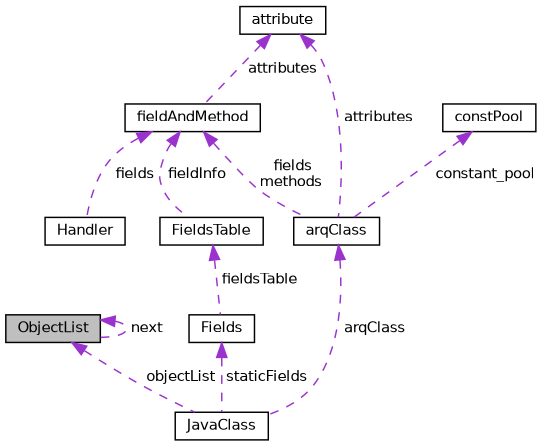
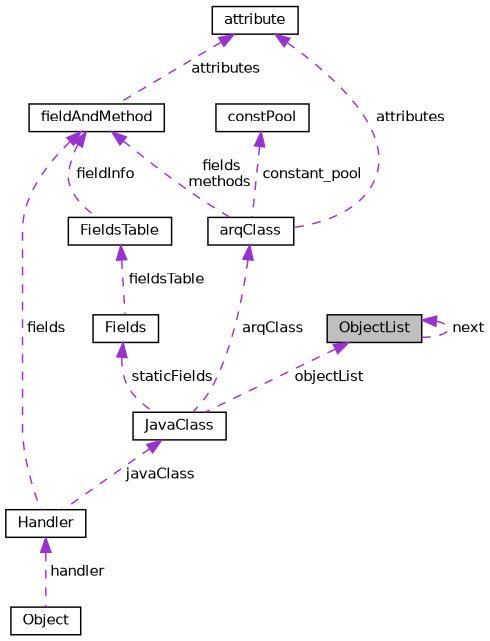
none -> (107, 479)
none -> (46, 621)
